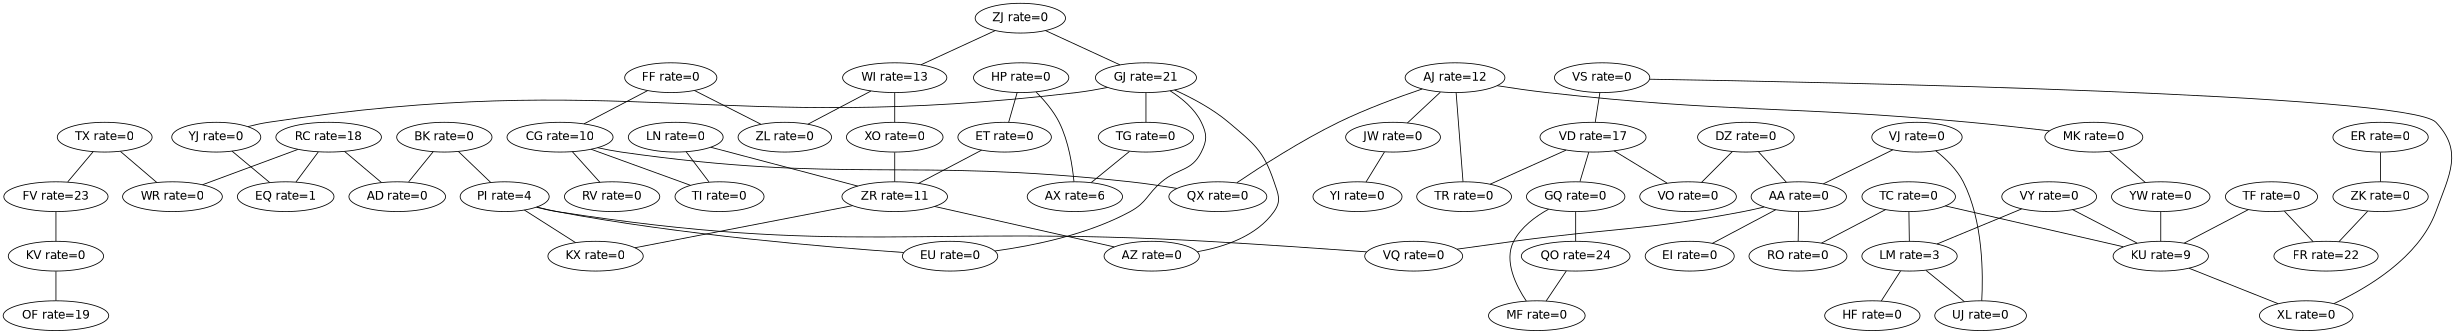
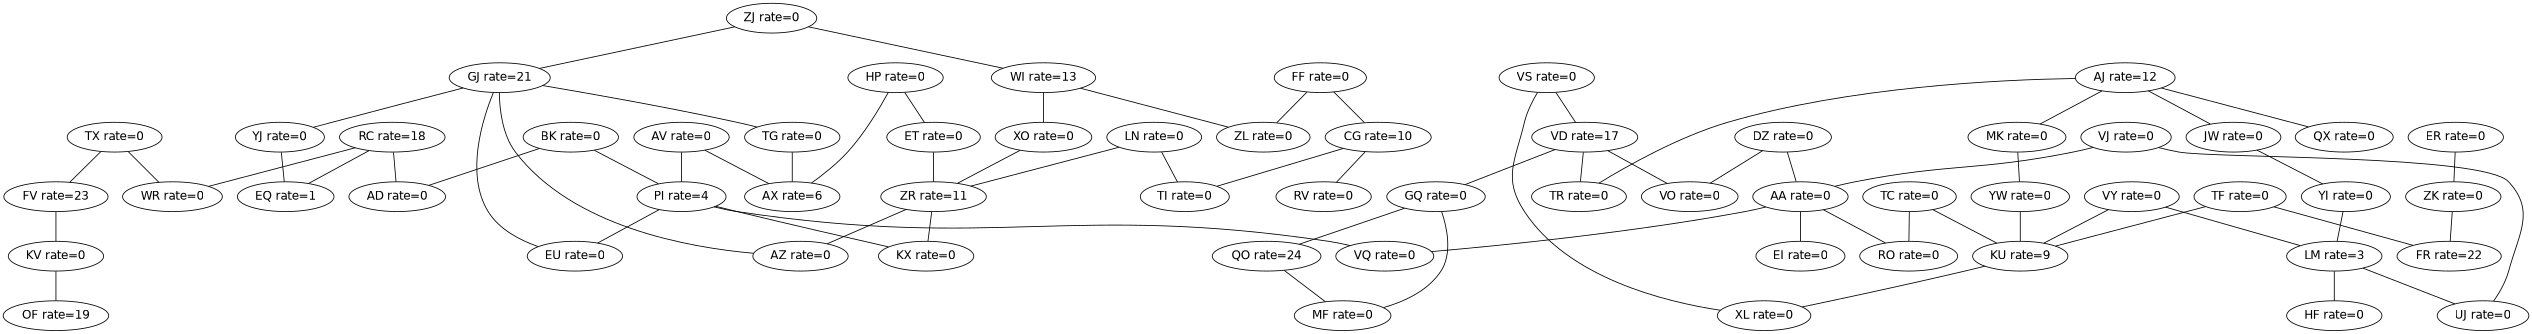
none -> (682, 137)
(887, 170) -> none
(1909, 227) -> (2339, 230)
